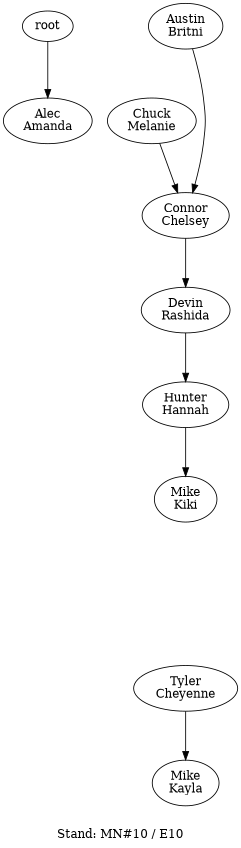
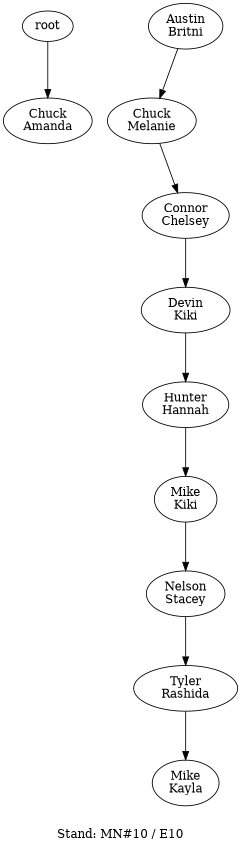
(205, 117) -> (170, 69)
(48, 121) -> (48, 121)
(186, 310) -> (186, 310)
none -> (186, 594)
(186, 688) -> (186, 688)
